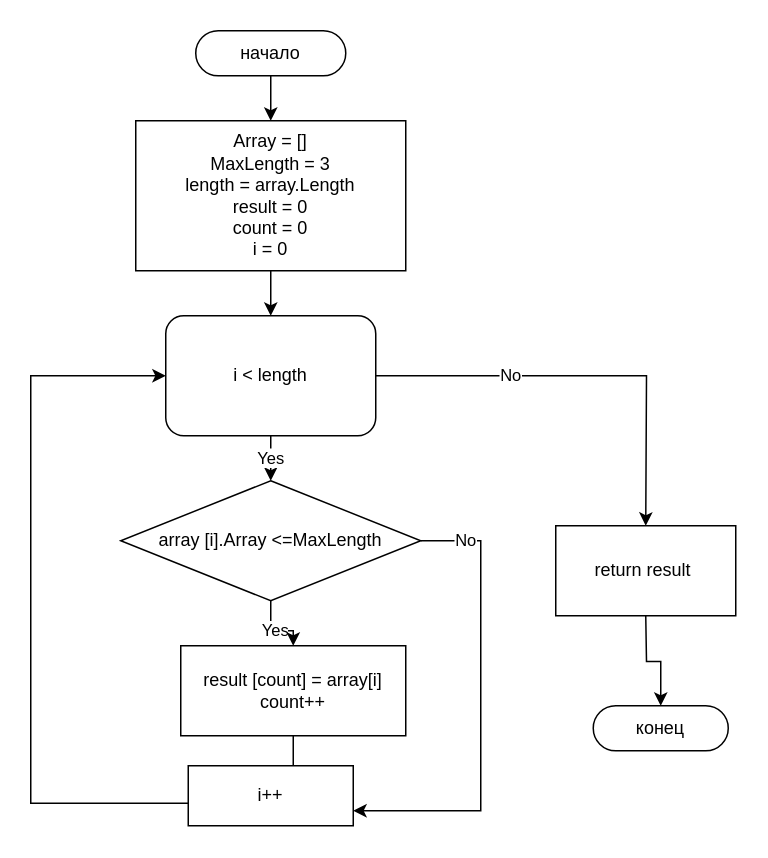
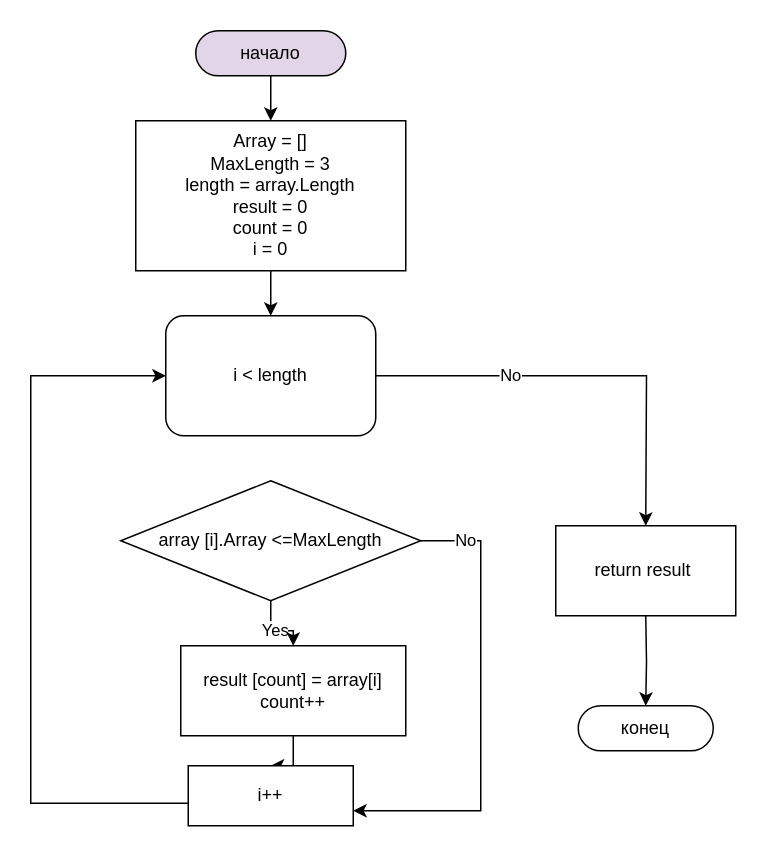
(271, 53) -> (271, 53)
(271, 464) -> none
(661, 728) -> (646, 728)
(277, 766) -> (281, 766)
